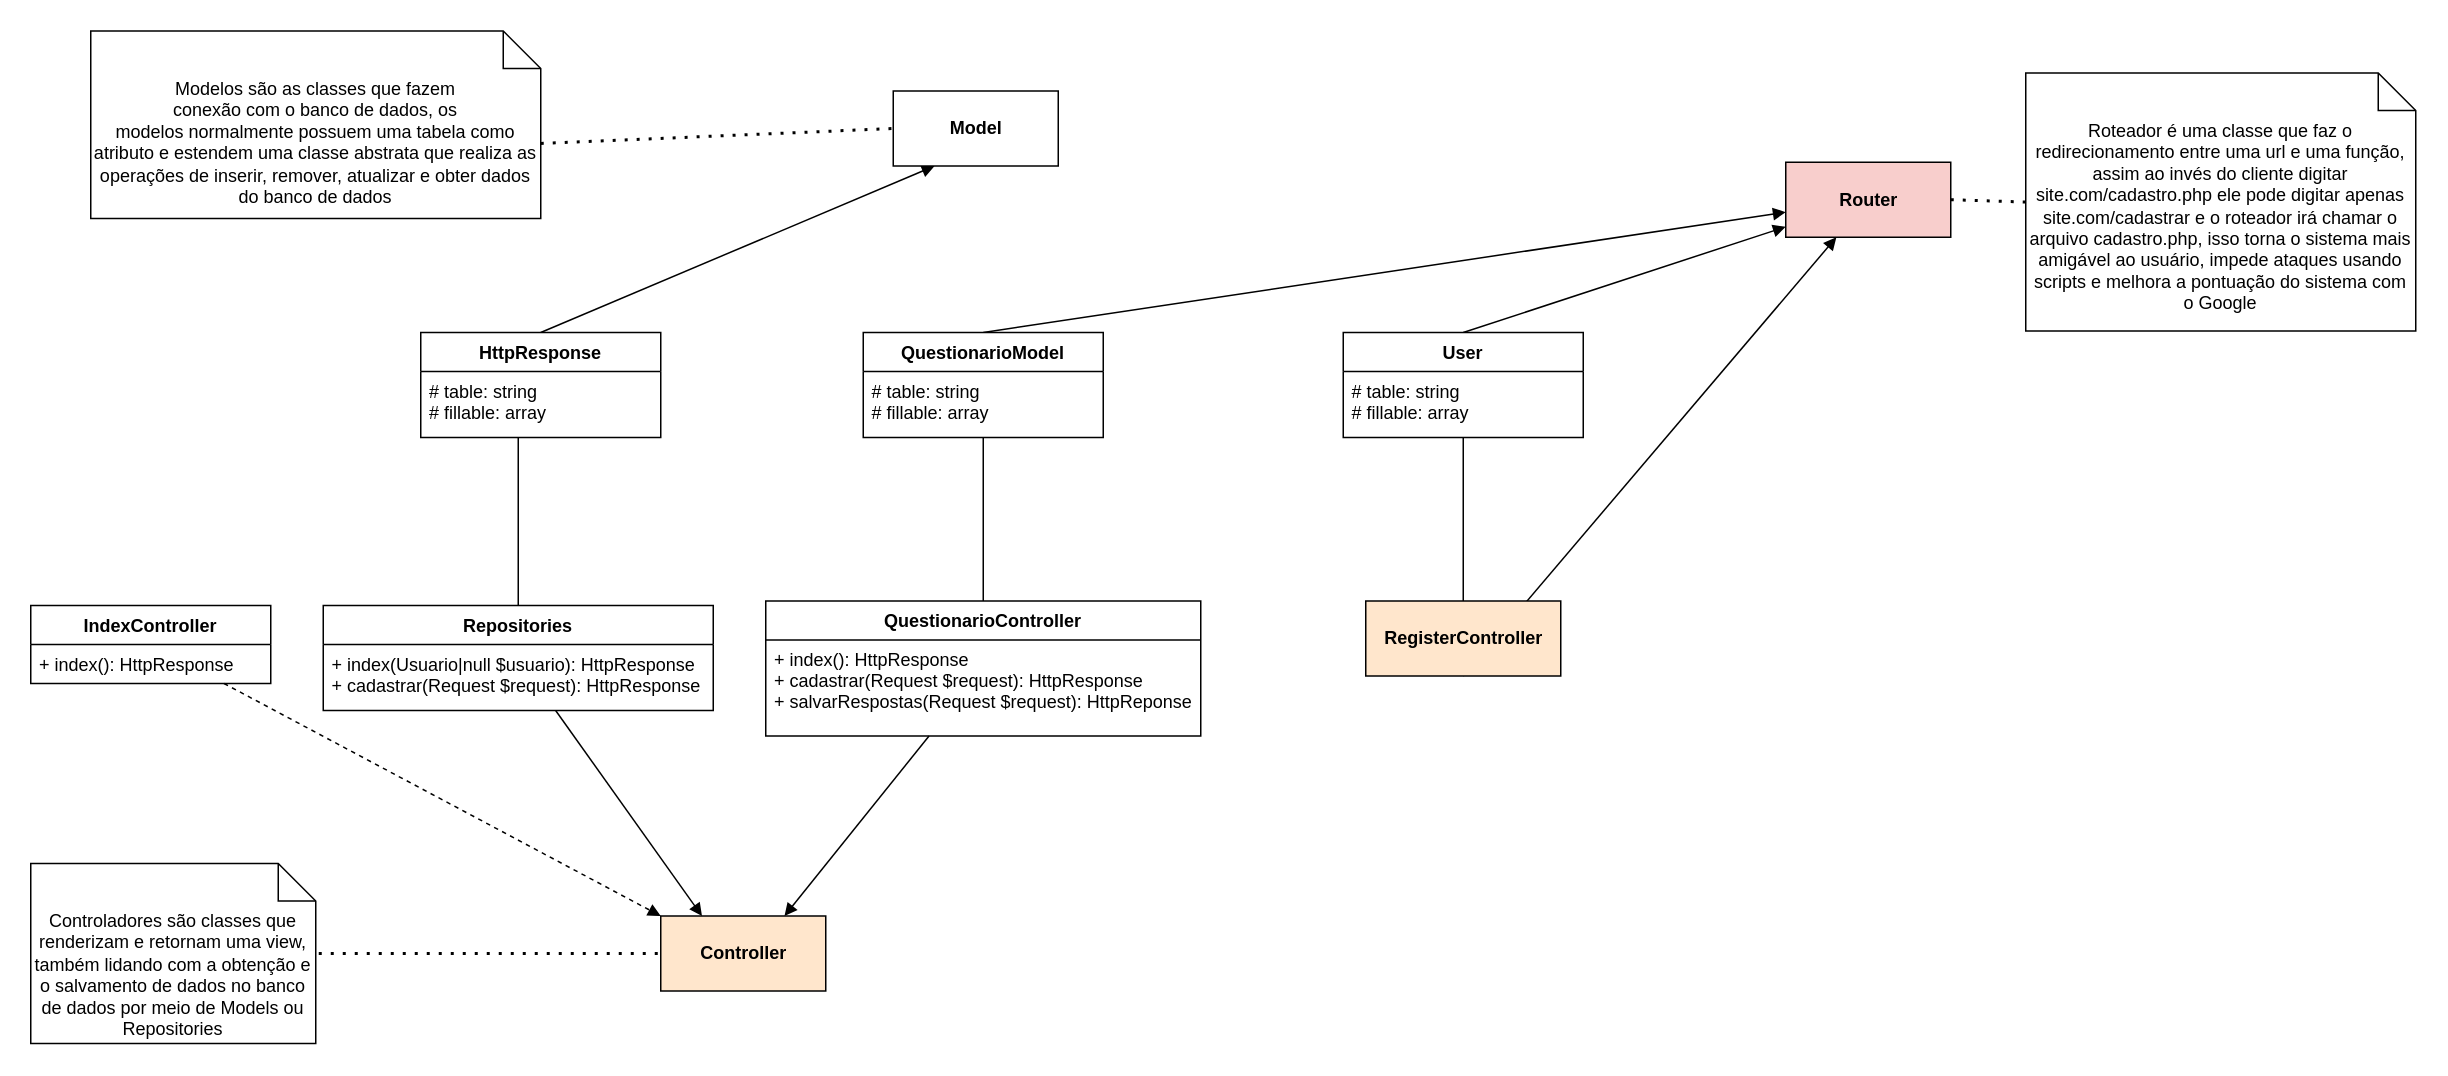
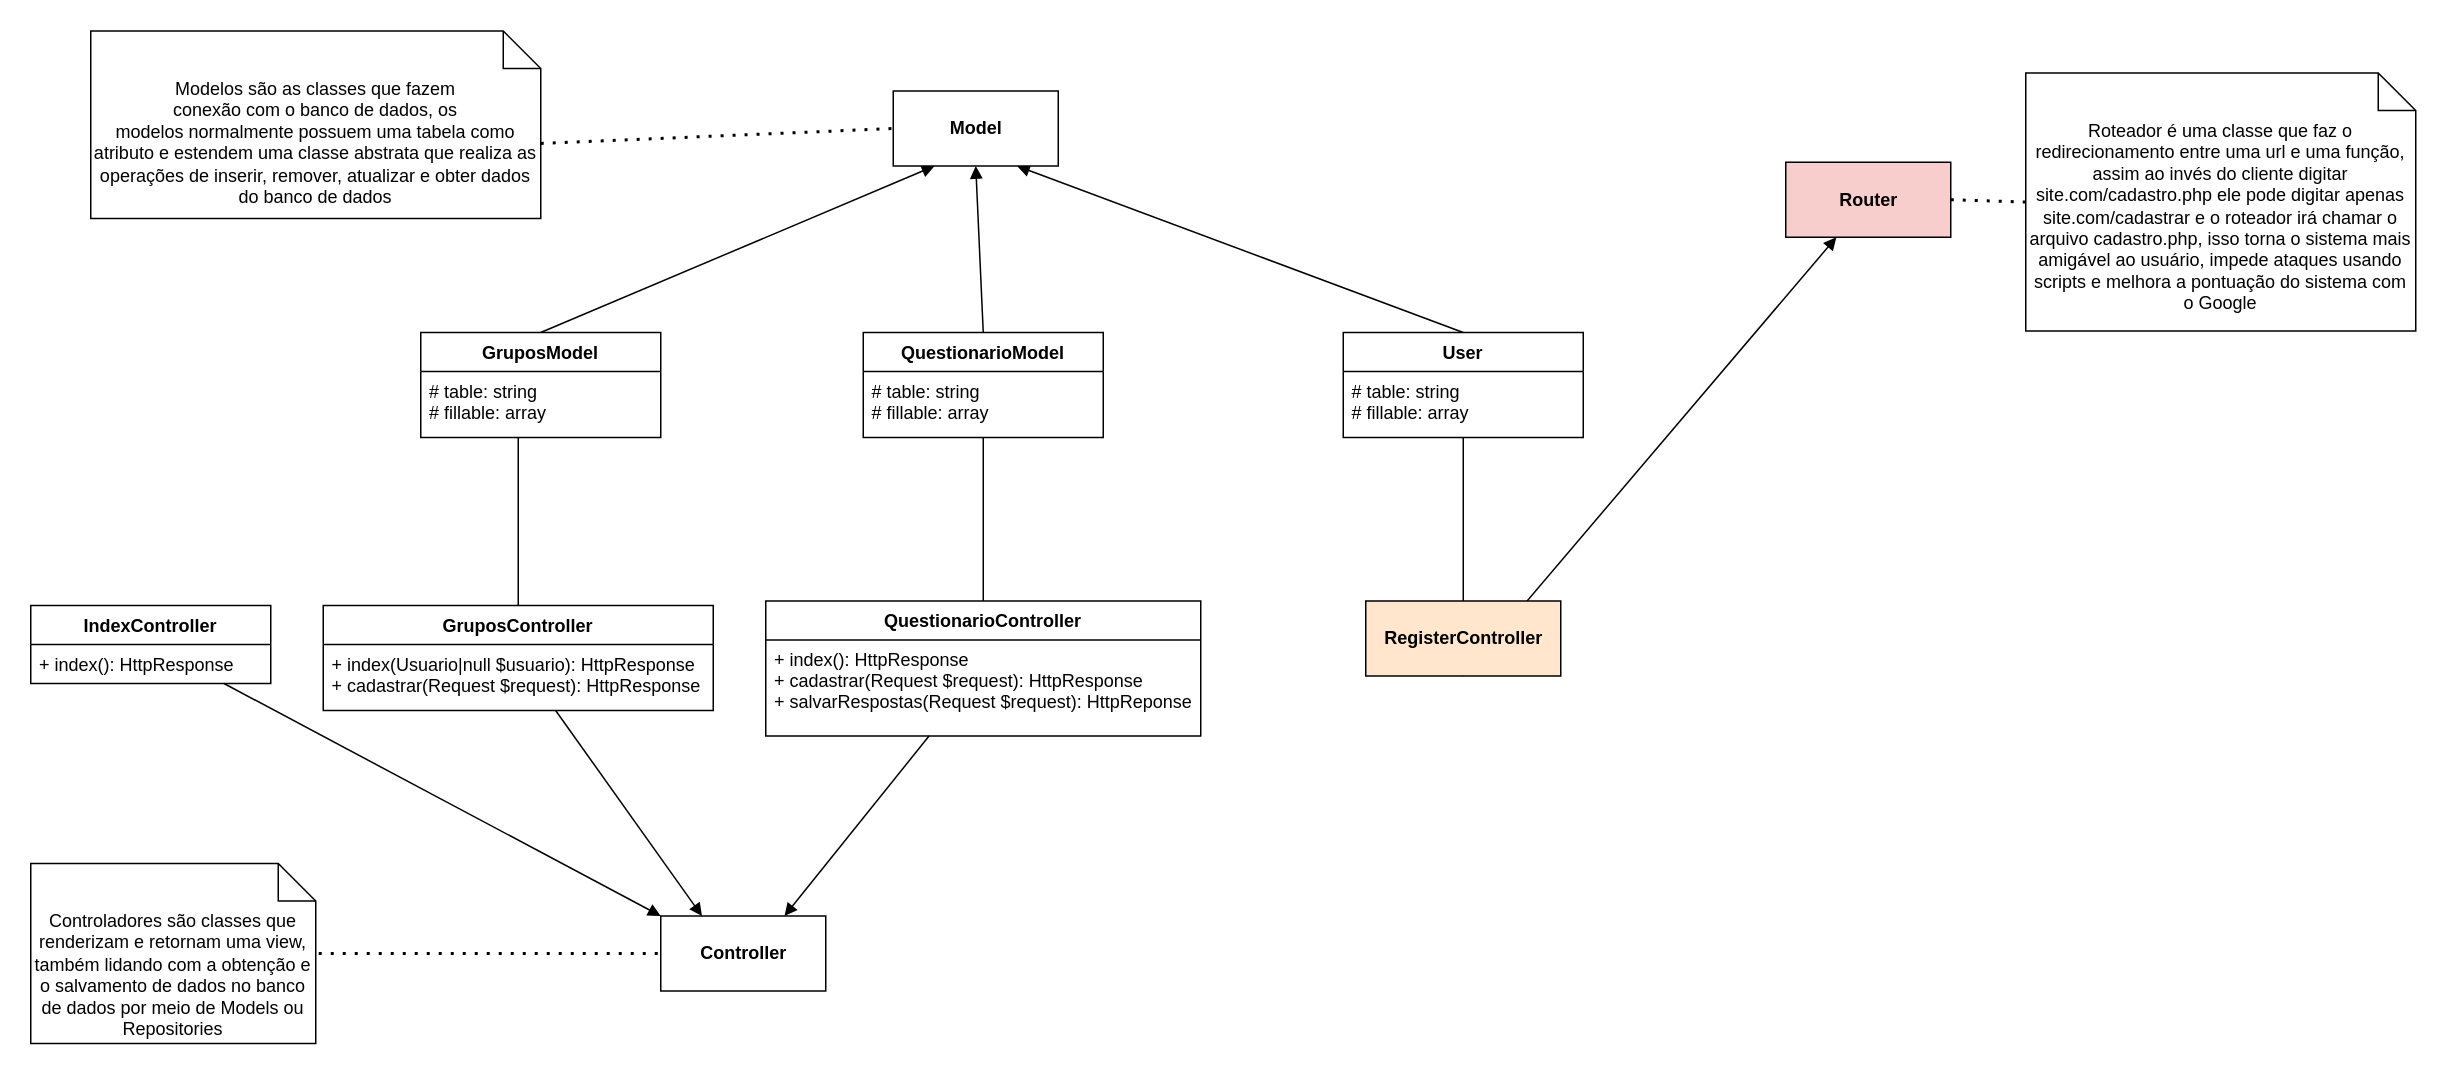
(1551, 247) -> (980, 255)
(1618, 281) -> (1176, 225)
(540, 353) -> (540, 353)
(518, 626) -> (518, 626)
(437, 797) -> (437, 797)
(743, 953) -> (743, 953)
